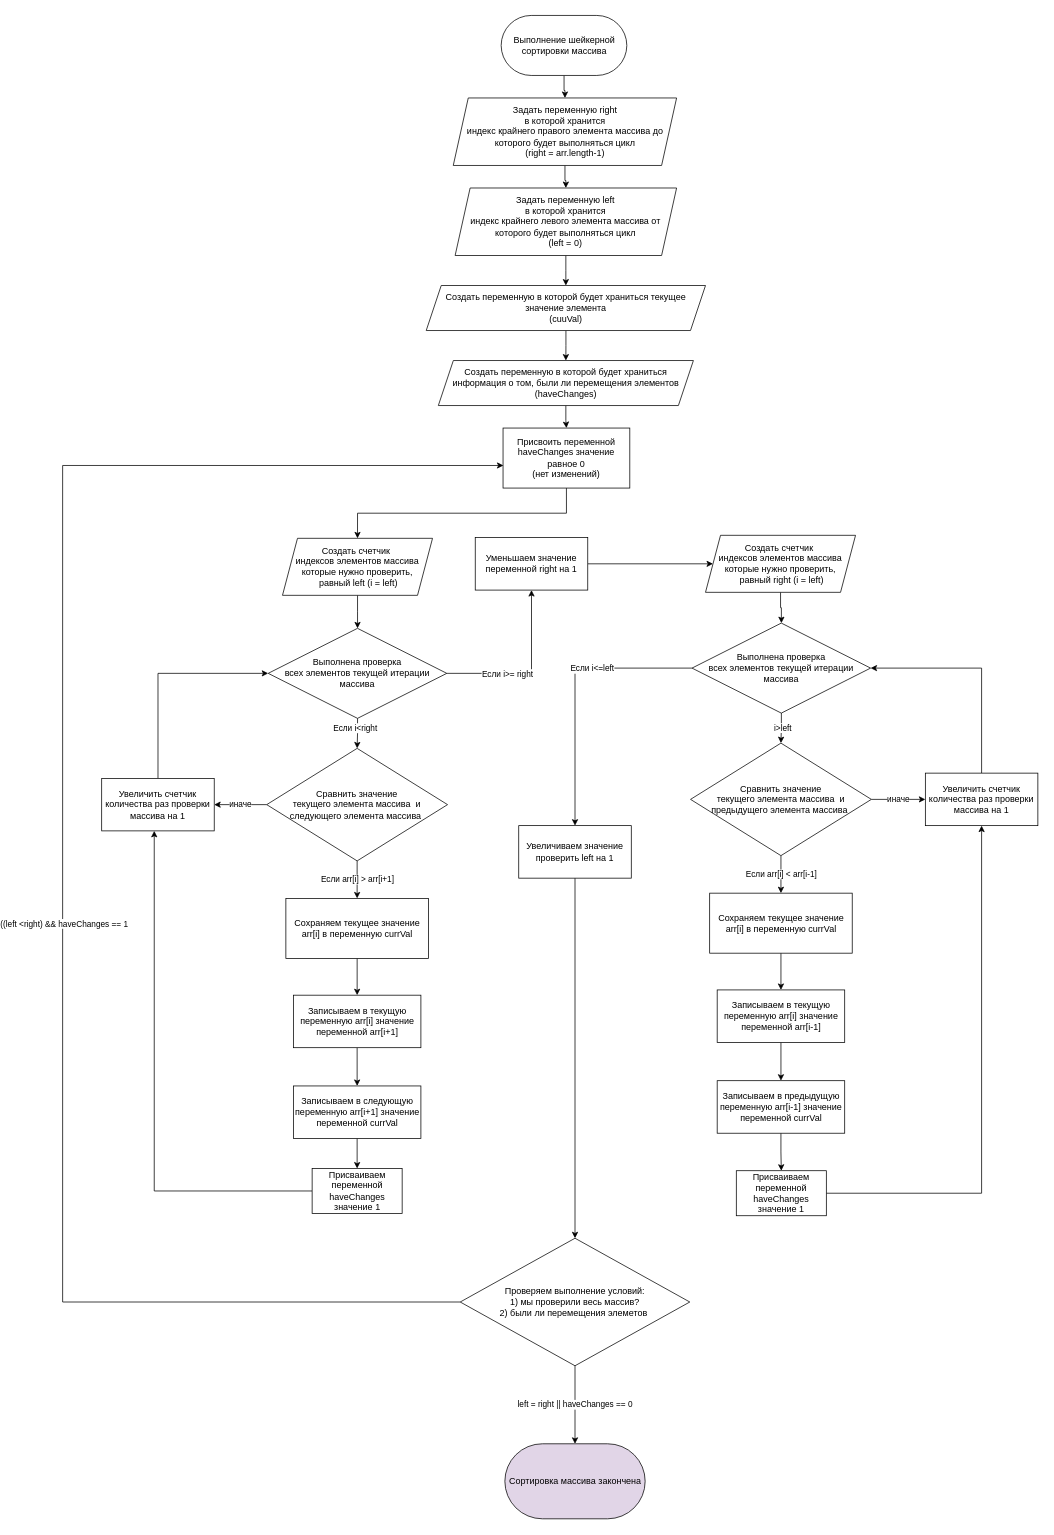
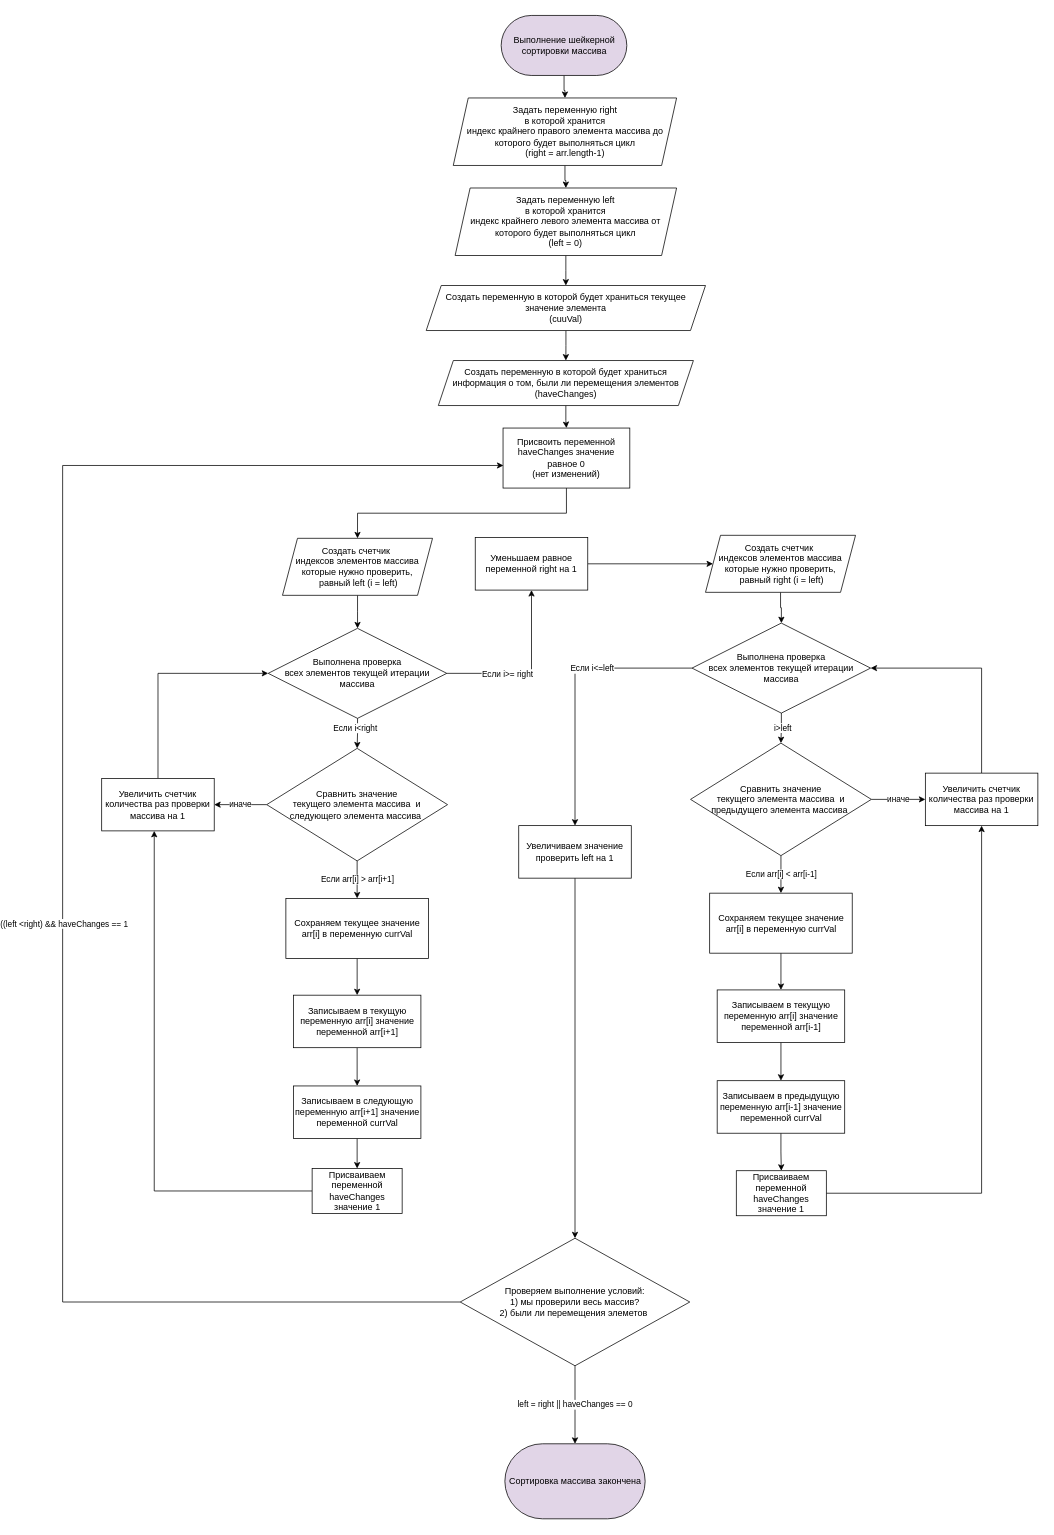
(564, 45) -> (564, 45)
(531, 564) -> (531, 564)
